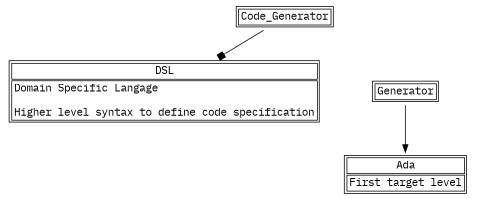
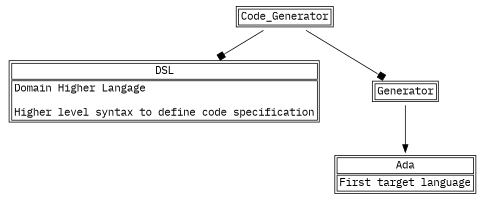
none -> (342, 52)
(86, 88) -> (80, 88)
(406, 183) -> (405, 183)
